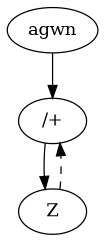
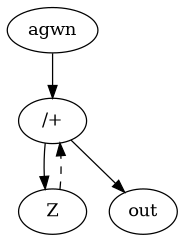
none -> (143, 212)
